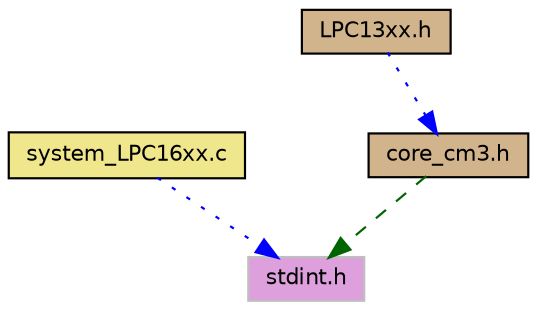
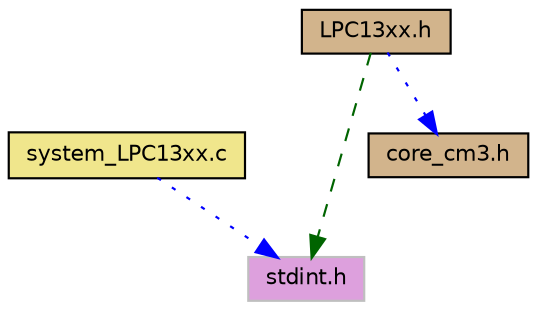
(127, 155) -> (127, 155)
(386, 210) -> (344, 145)
